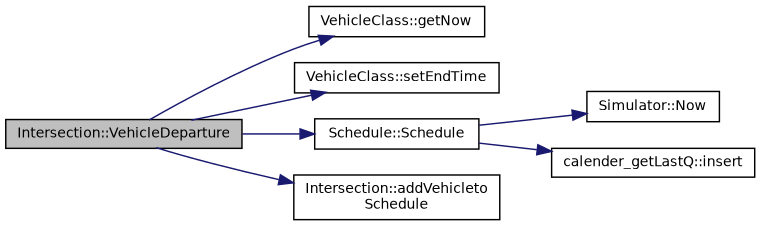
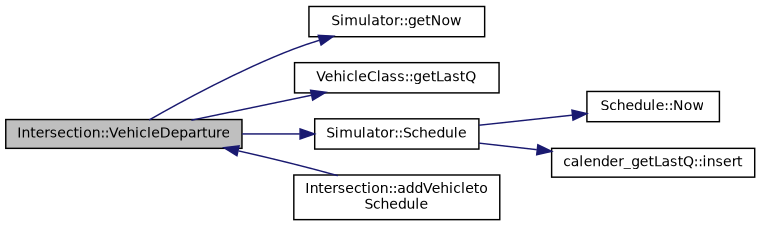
(397, 22) -> (397, 22)
(397, 78) -> (397, 78)
(653, 107) -> (653, 107)
(397, 134) -> (397, 134)
(217, 165) -> (288, 163)
